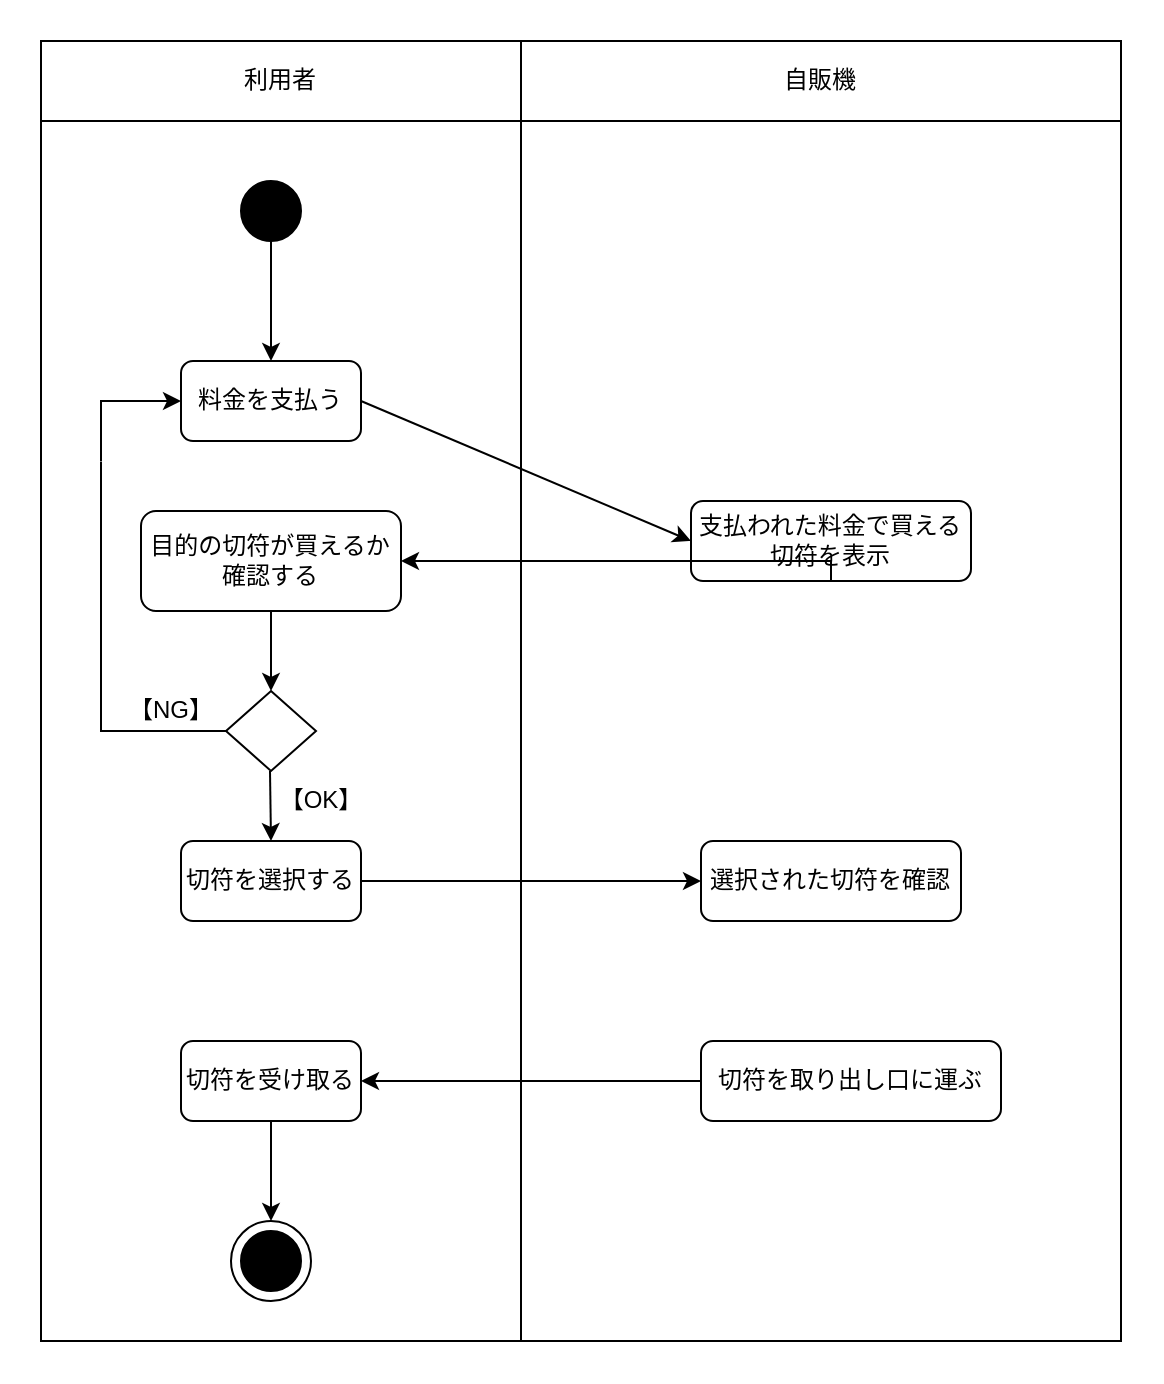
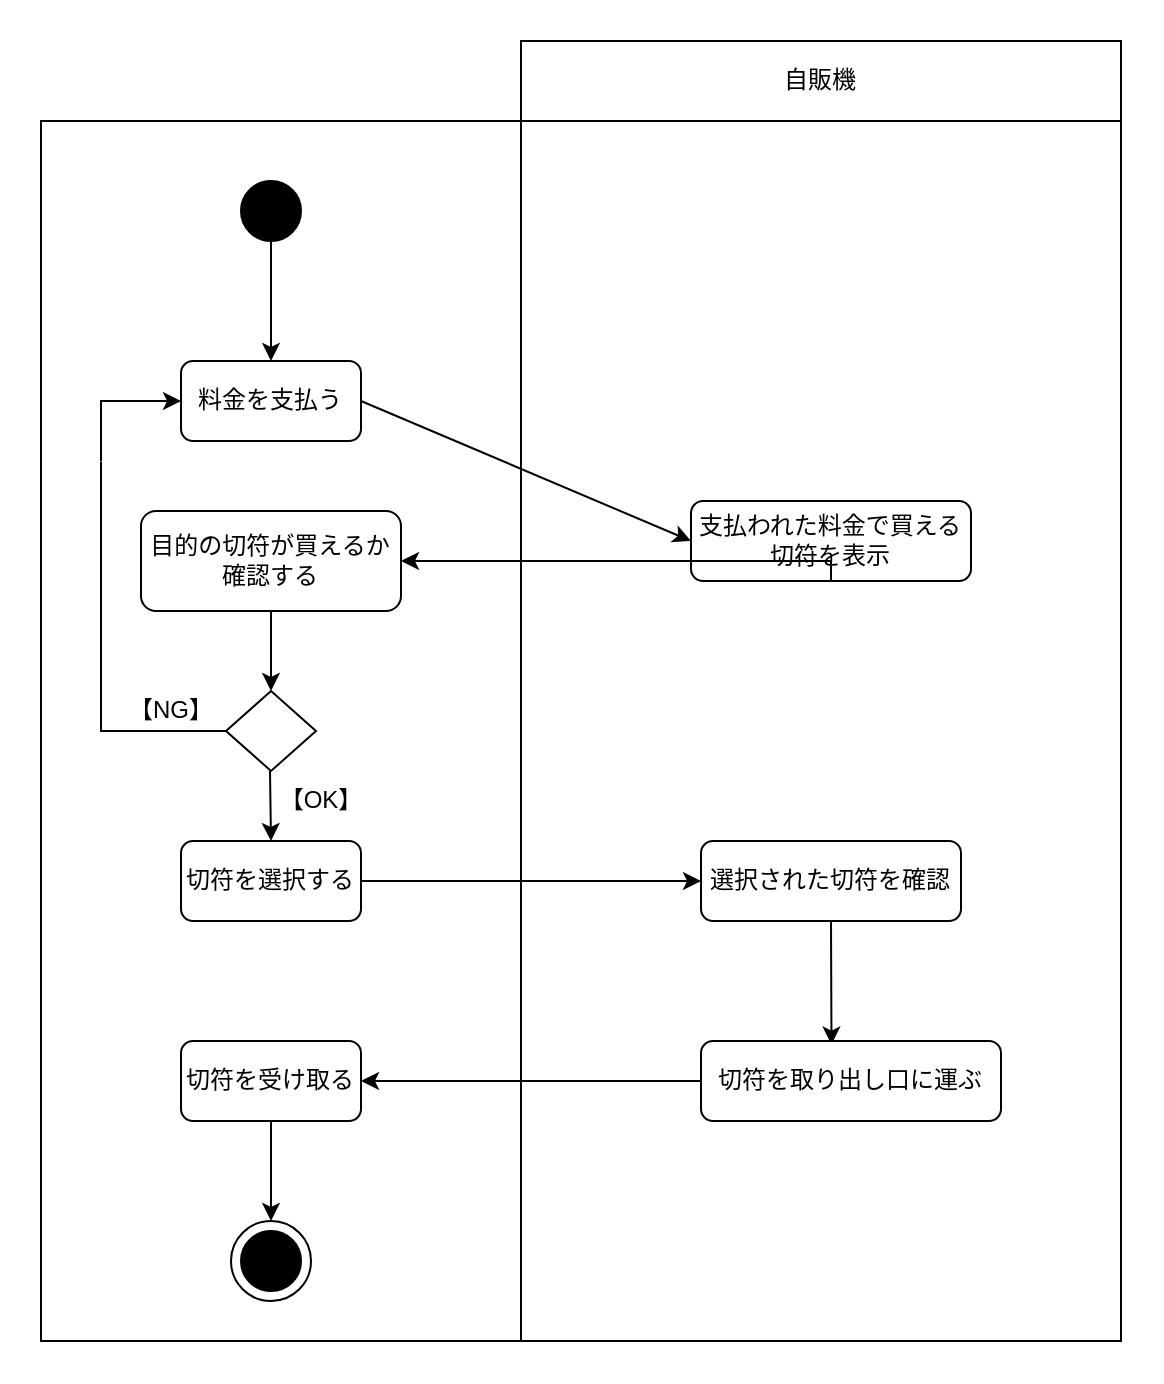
(281, 81) -> none
none -> (831, 976)
